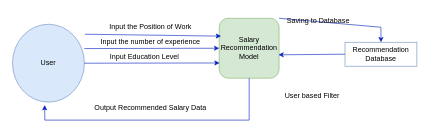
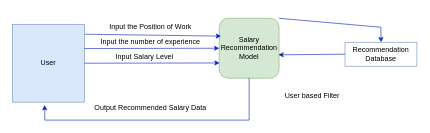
(318, 21) -> none
(145, 57) -> (145, 57)
(48, 63) -> (48, 63)
